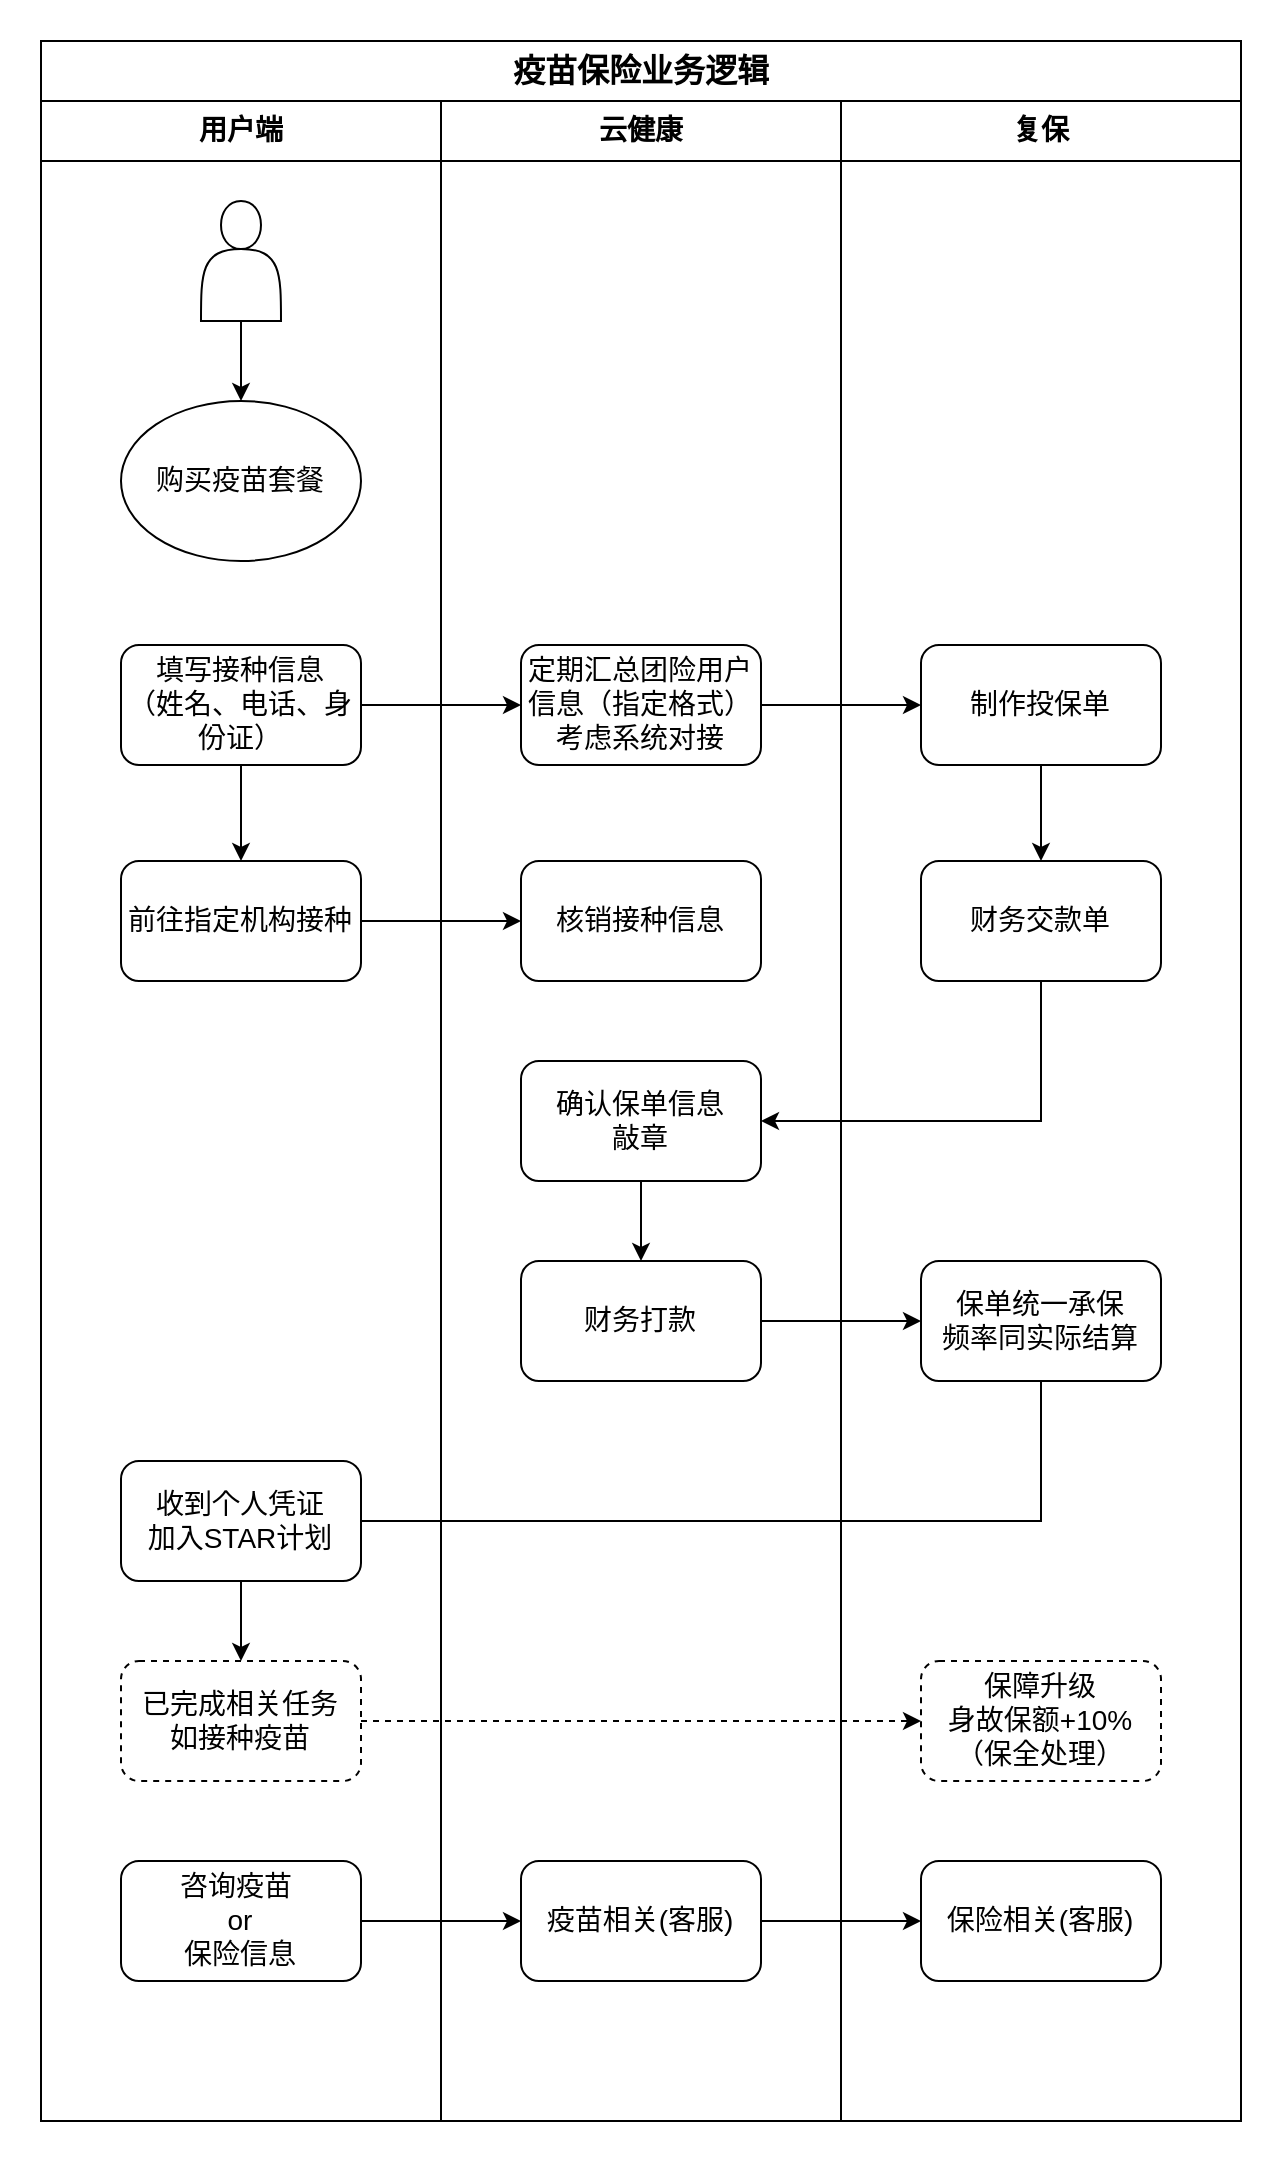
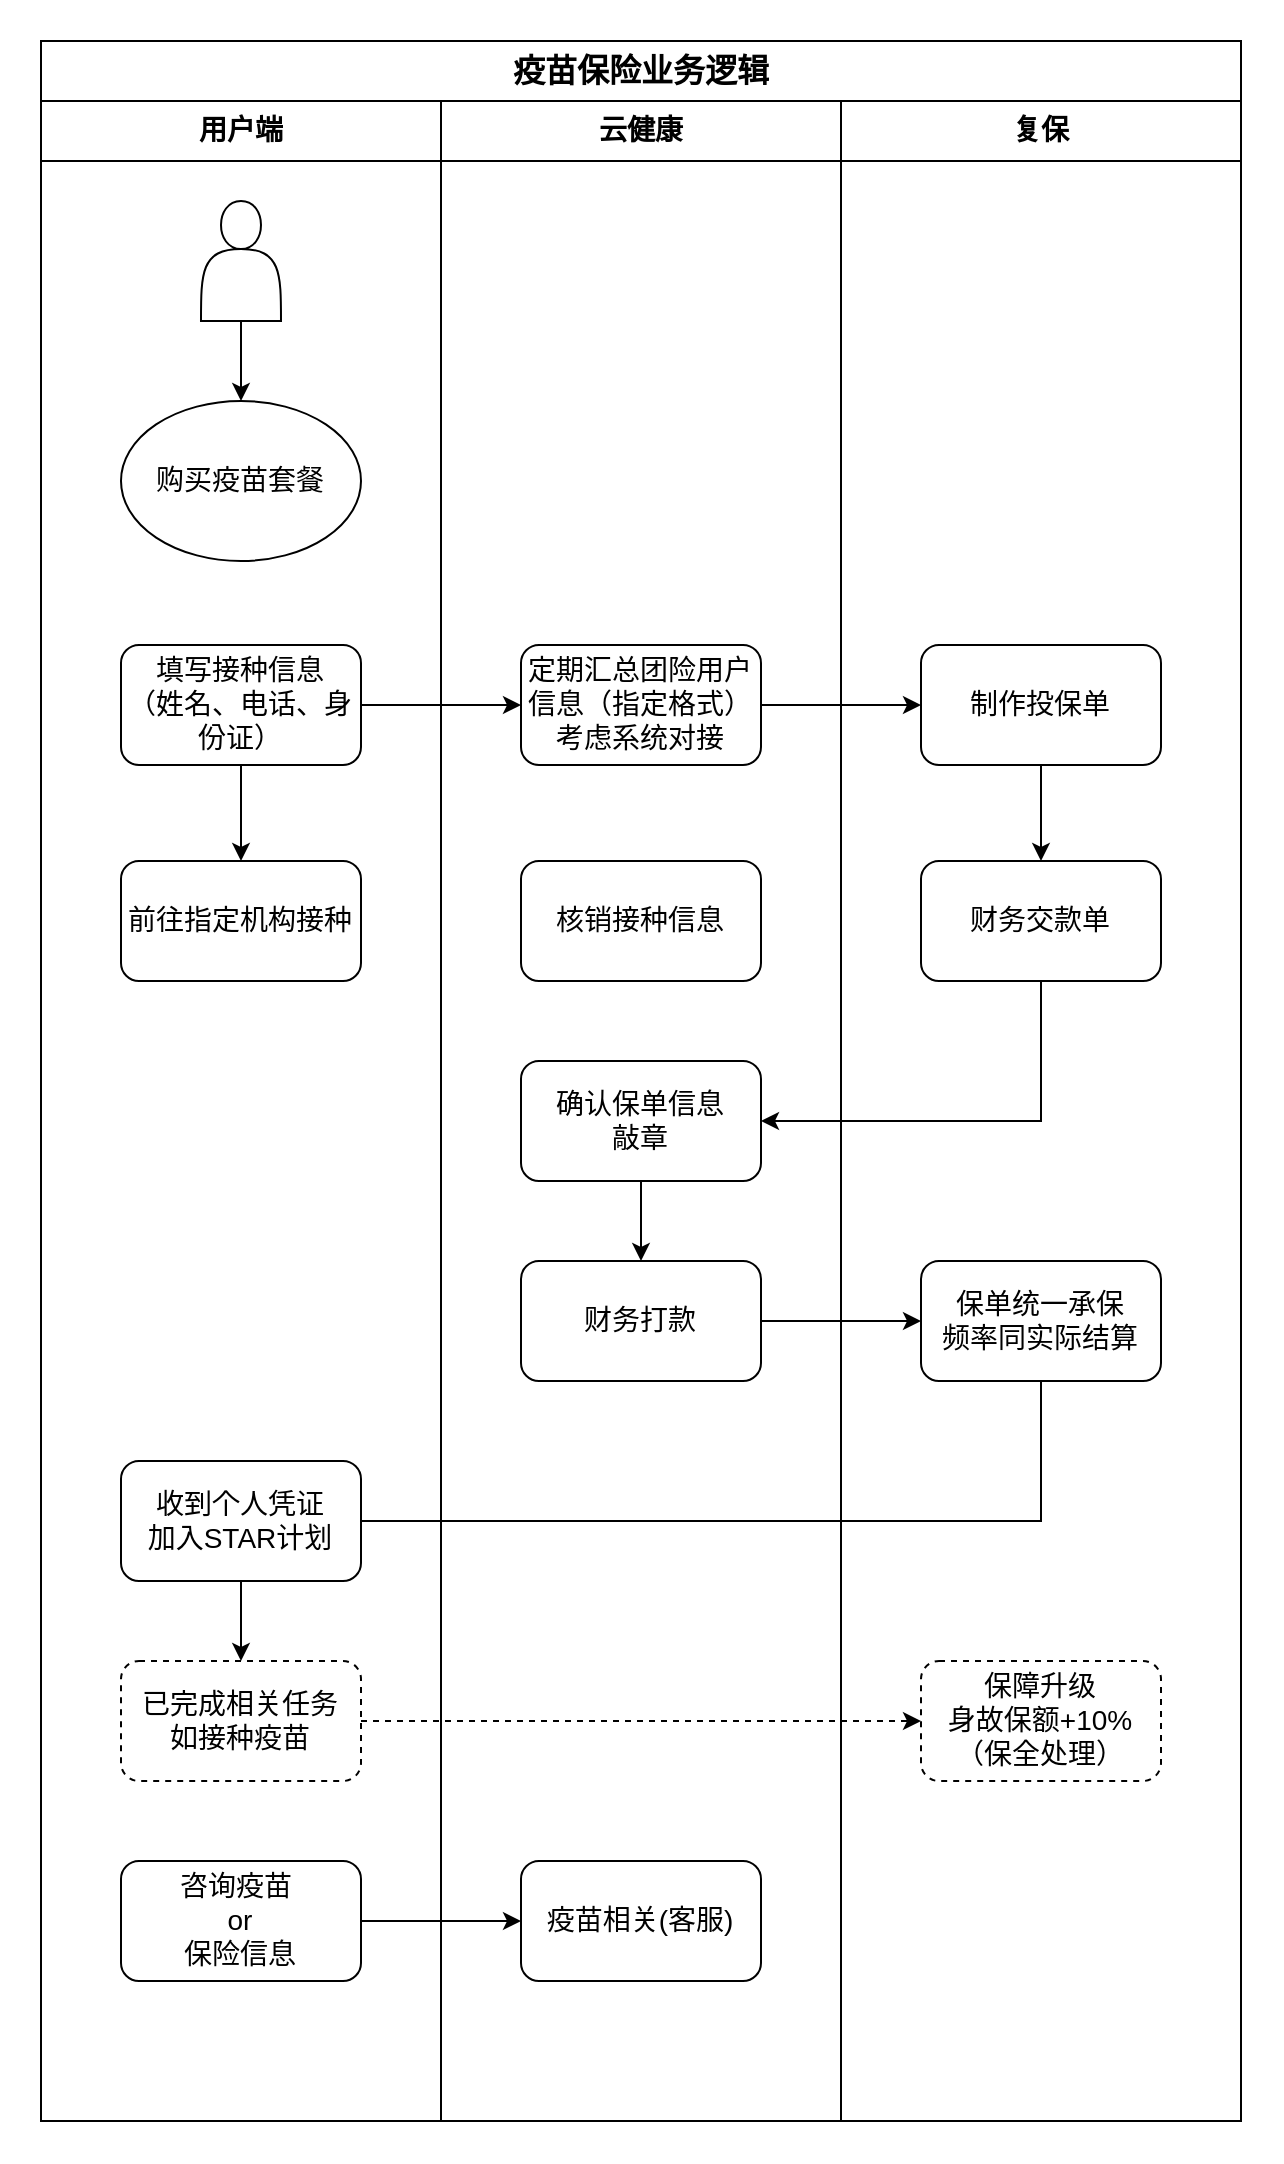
(399, 921) -> none
(799, 1921) -> none
(1041, 1921) -> none
